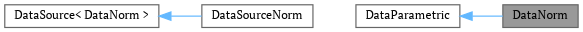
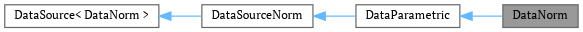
none -> (341, 16)
